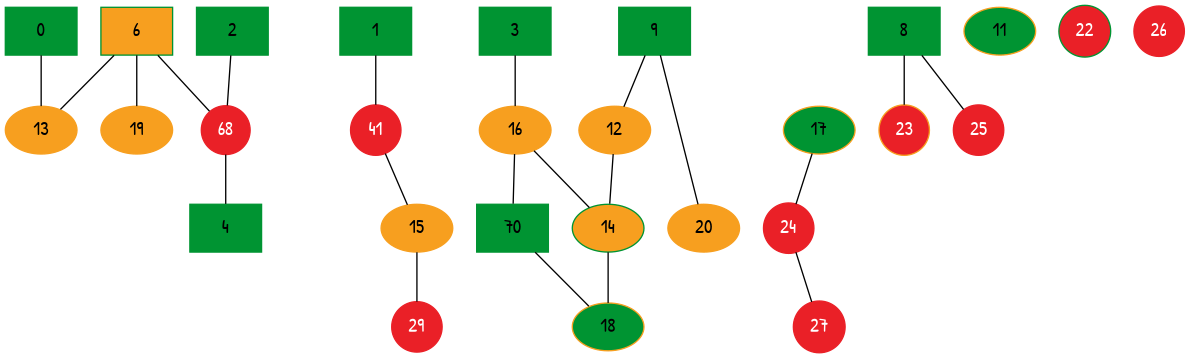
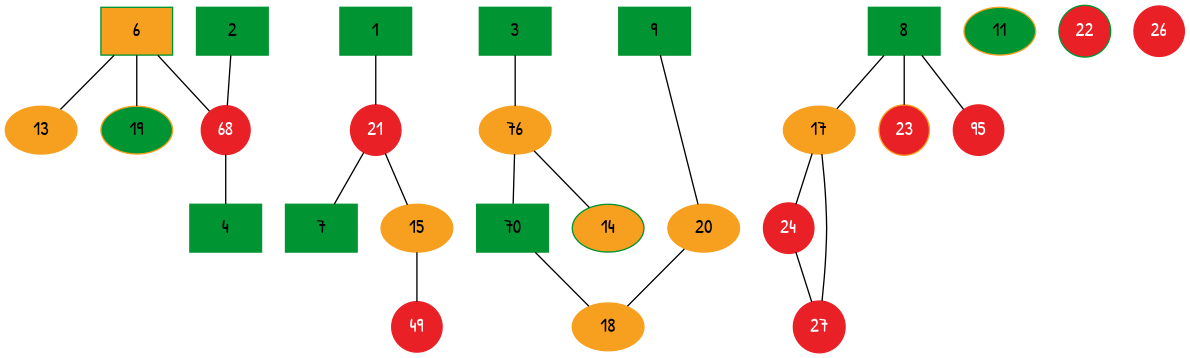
(41, 31) -> none
none -> (860, 82)
(137, 130) -> (137, 130)
(376, 130) -> (376, 130)
(515, 130) -> (515, 130)
(615, 130) -> none
(819, 130) -> (819, 130)
(979, 130) -> (979, 130)
none -> (321, 228)
none -> (827, 228)
(608, 278) -> (656, 278)
(417, 327) -> (417, 327)
(608, 327) -> (608, 327)
